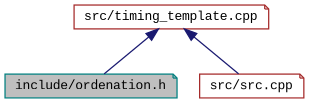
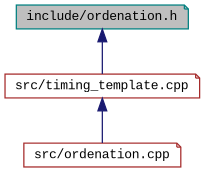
(126, 55) -> (102, 58)
(252, 86) -> (102, 155)
